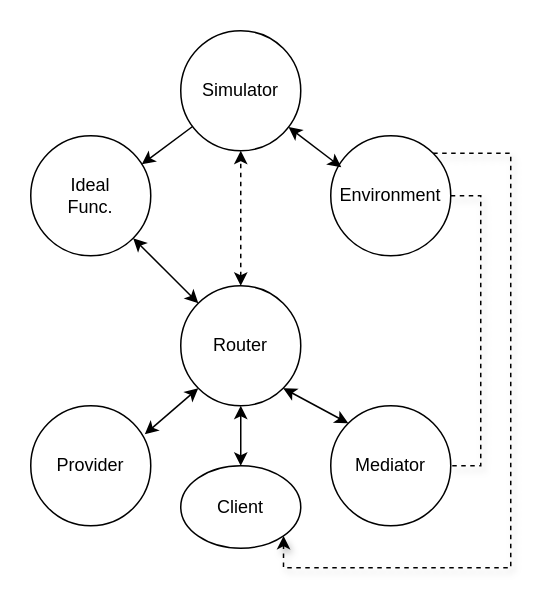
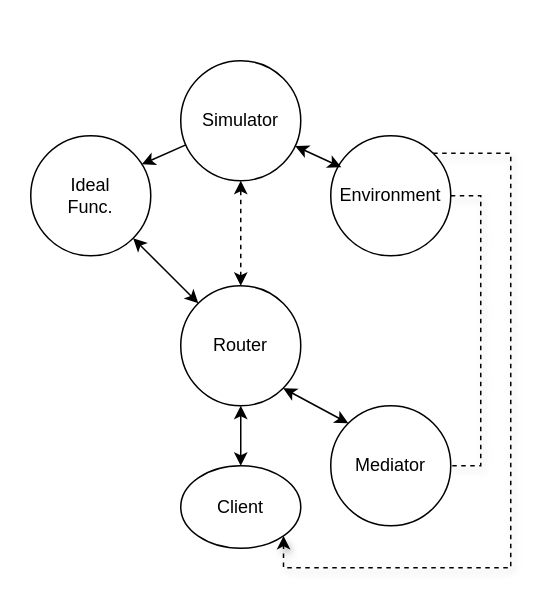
(241, 91) -> (241, 121)
(171, 412) -> none
(91, 466) -> none
